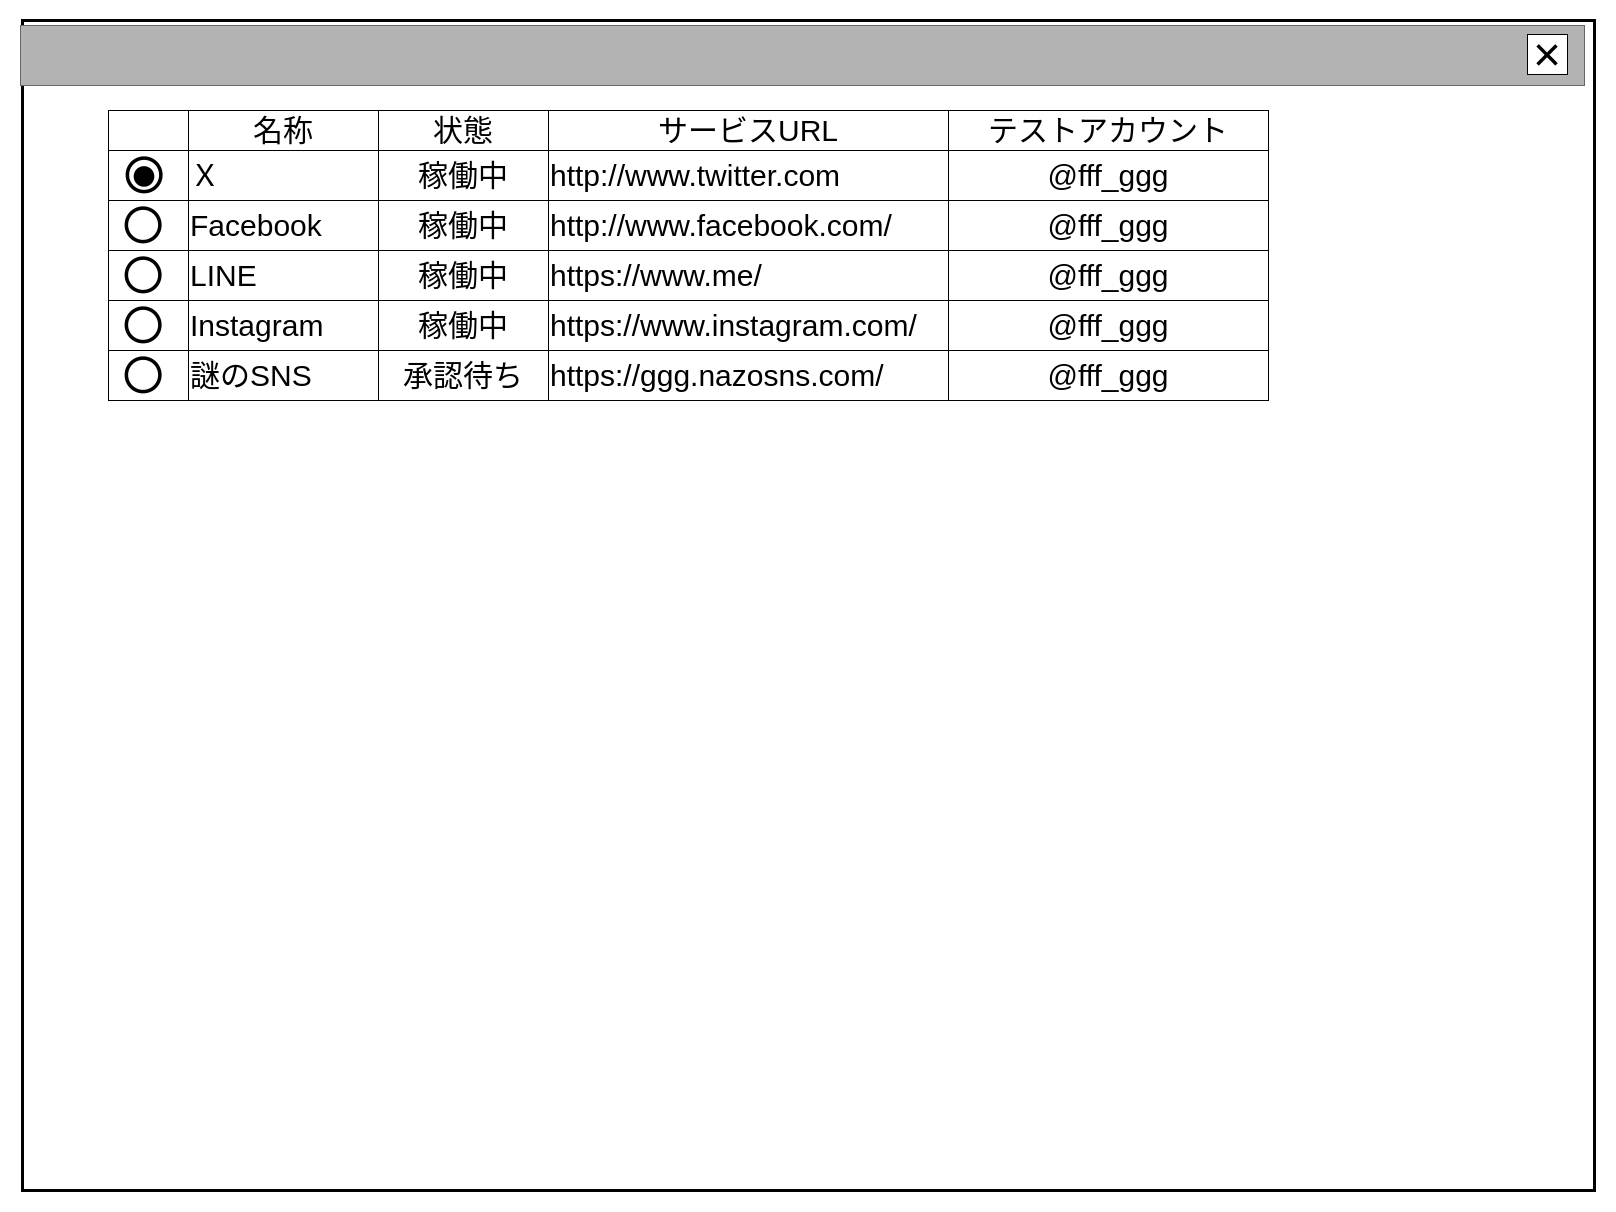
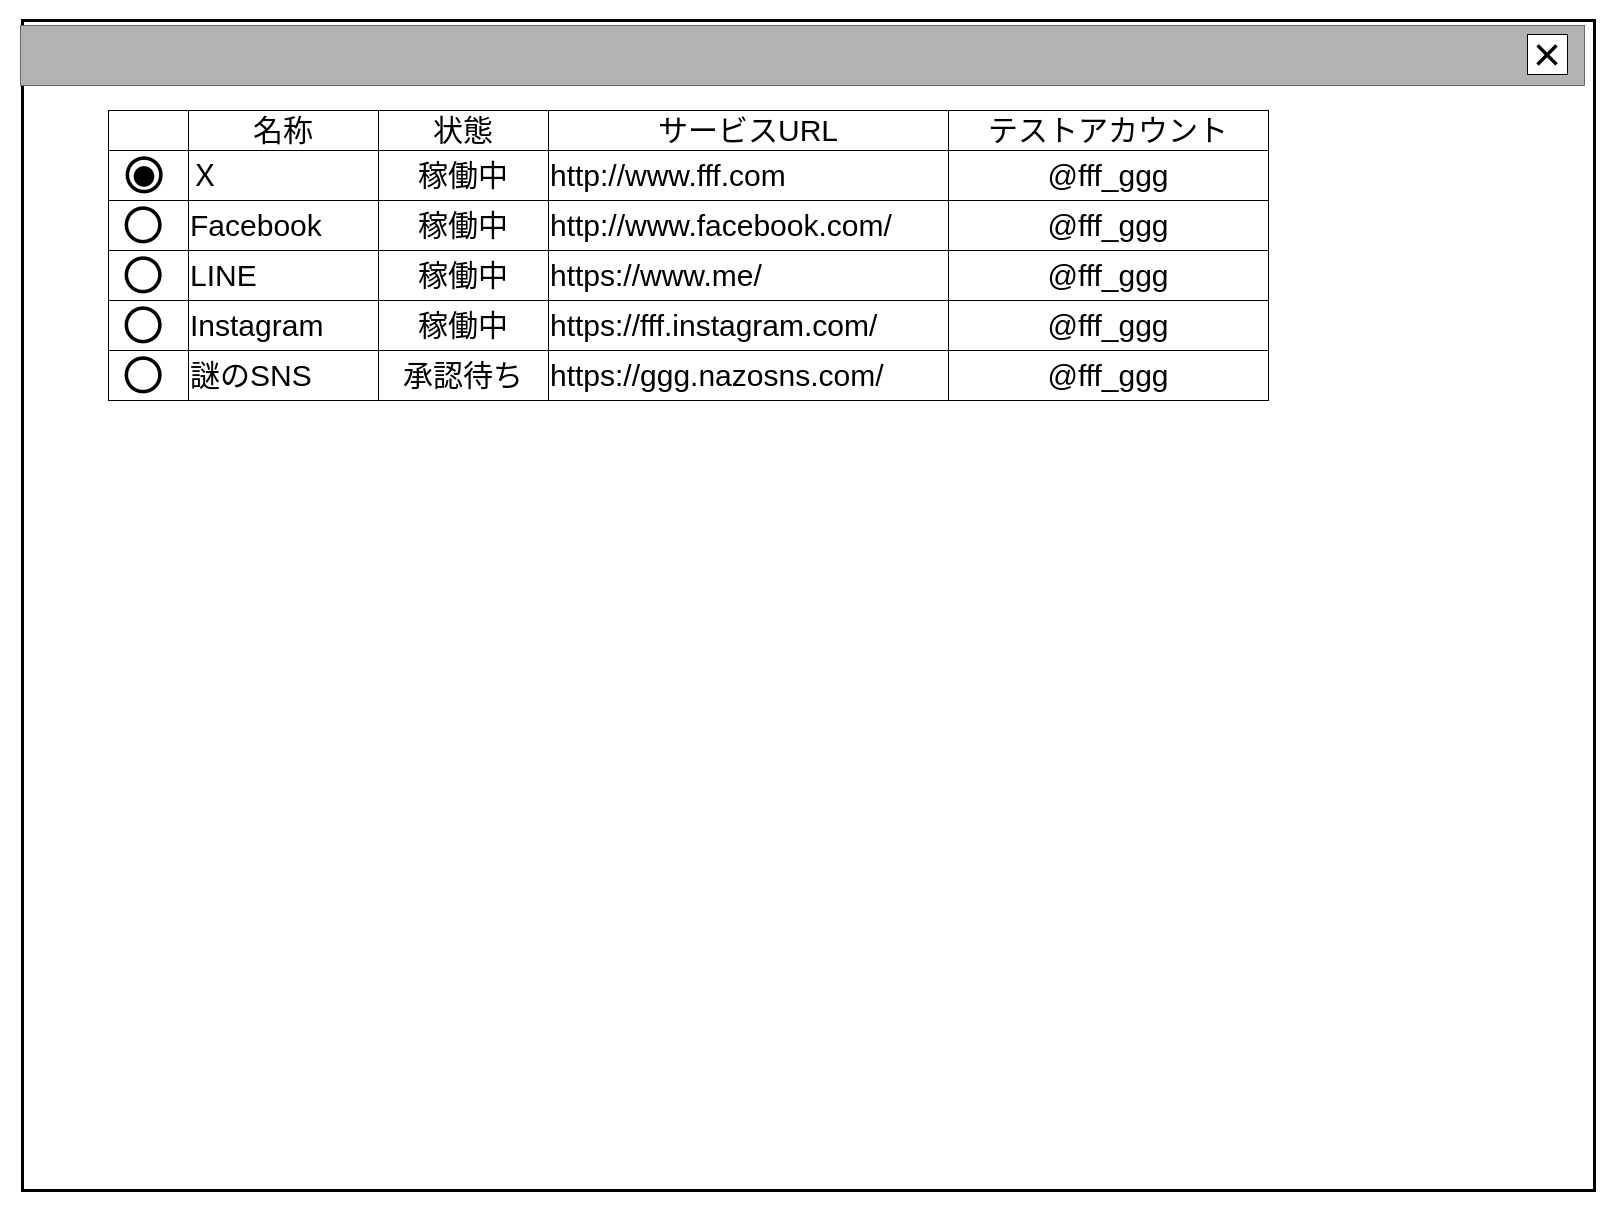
(618, 176) -> (606, 176)
(632, 326) -> (632, 326)
